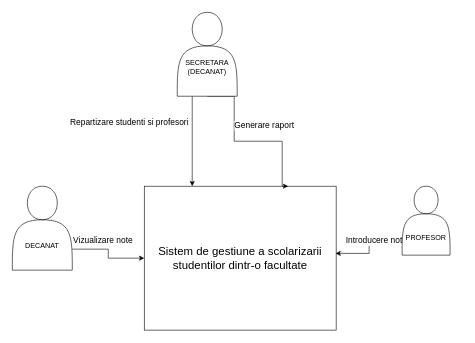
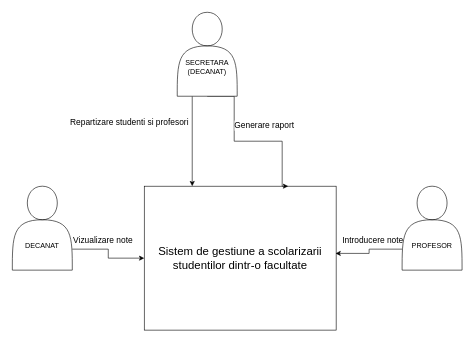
(426, 221) -> (432, 228)
